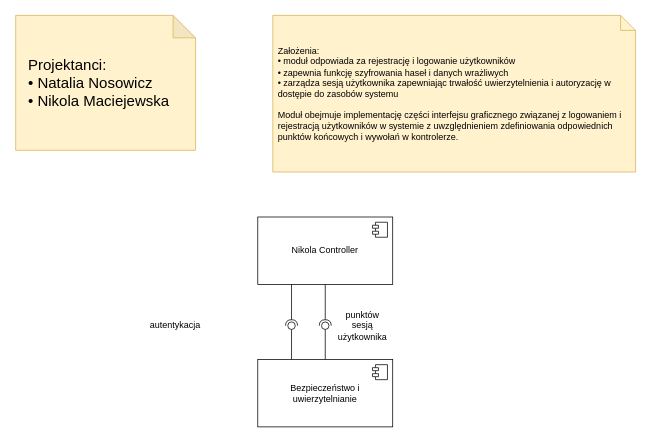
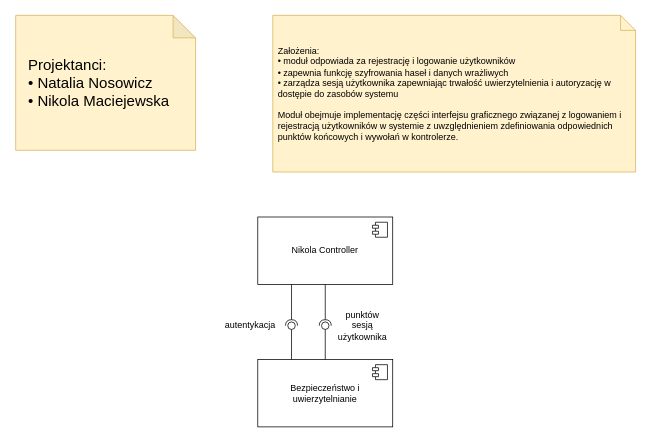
(175, 326) -> (250, 326)
